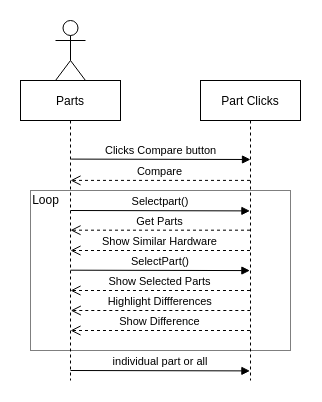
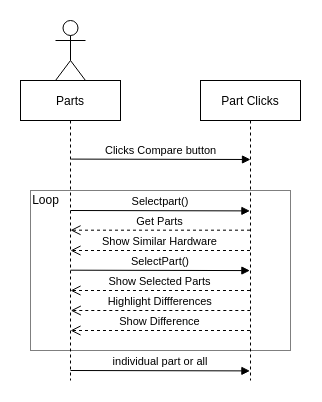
(161, 180) -> none
